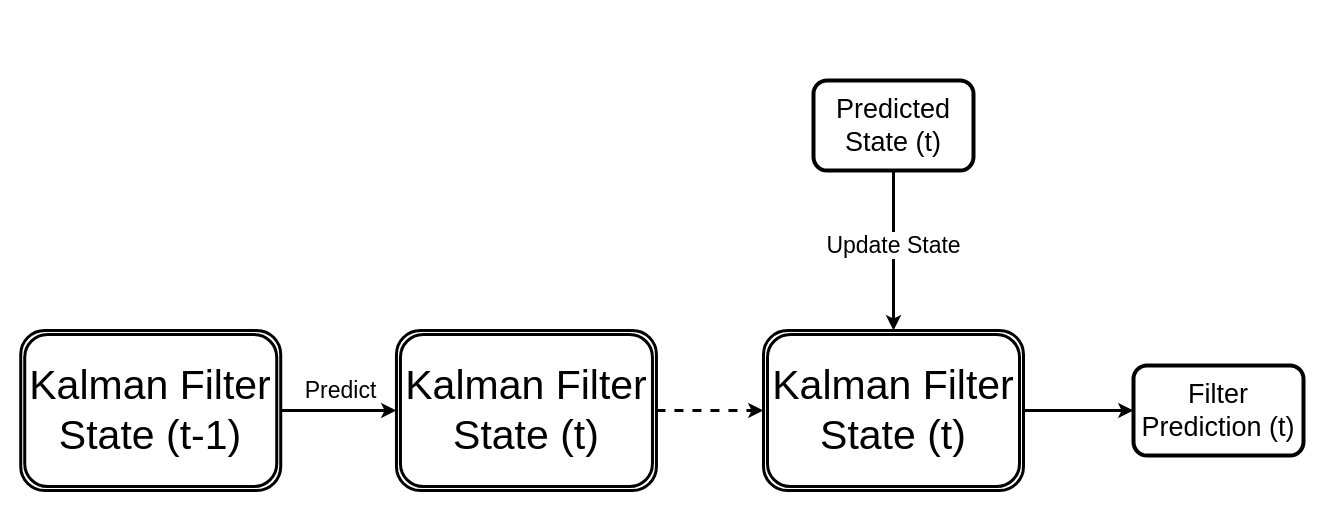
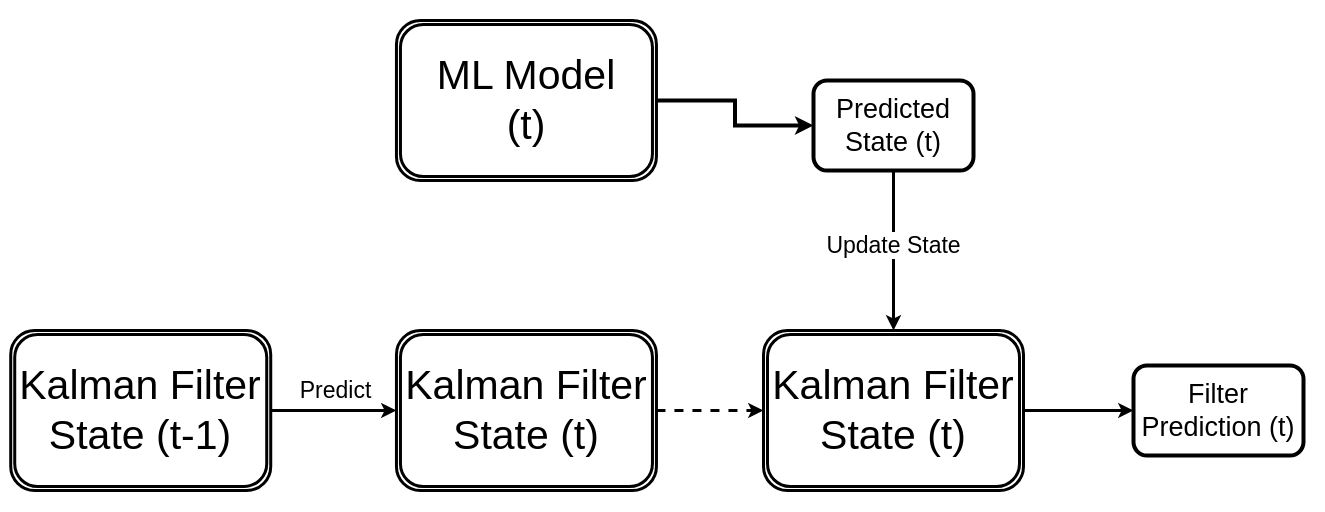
none -> (526, 101)
none -> (735, 107)
(151, 411) -> (141, 411)
